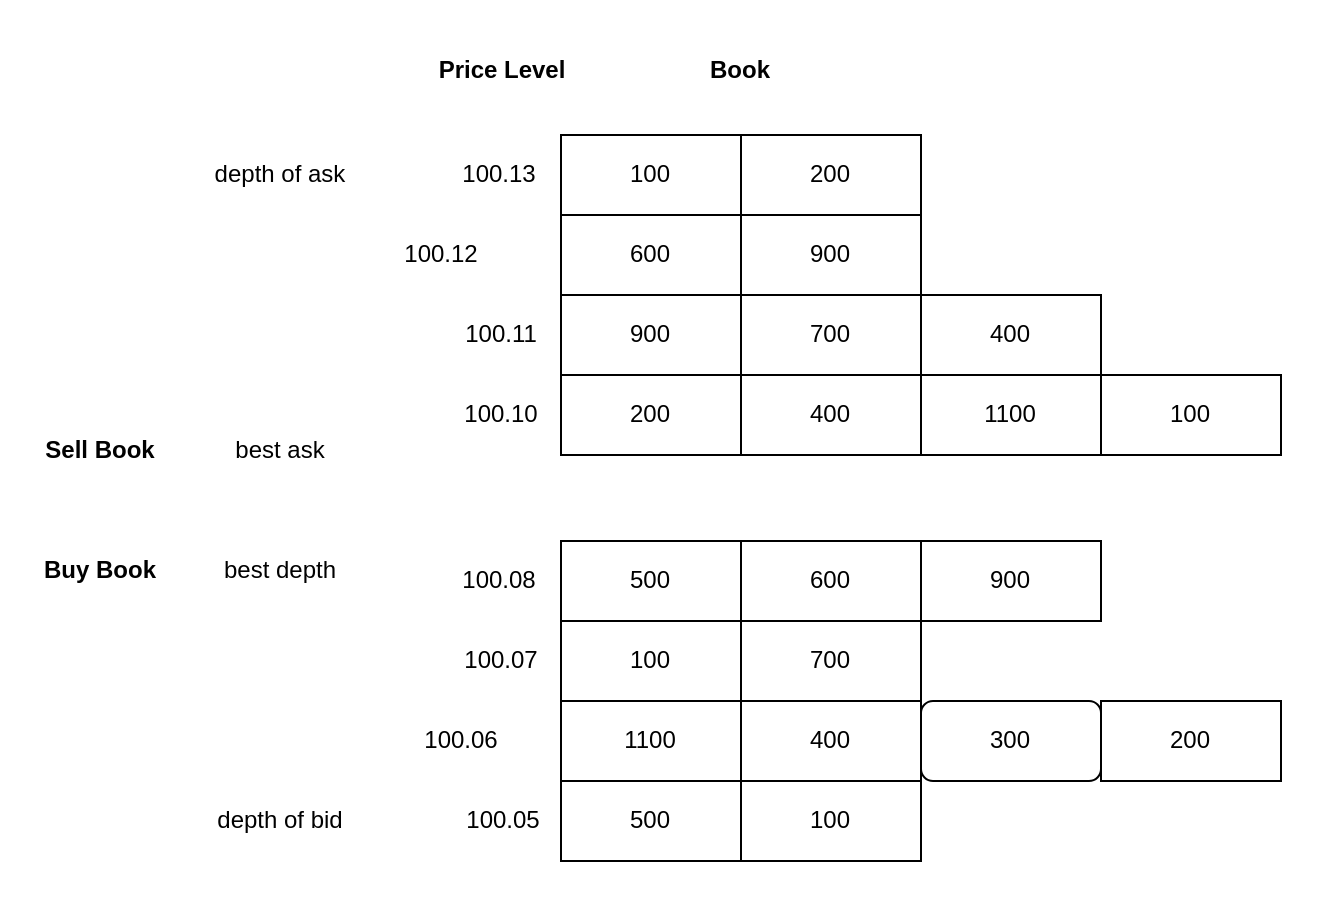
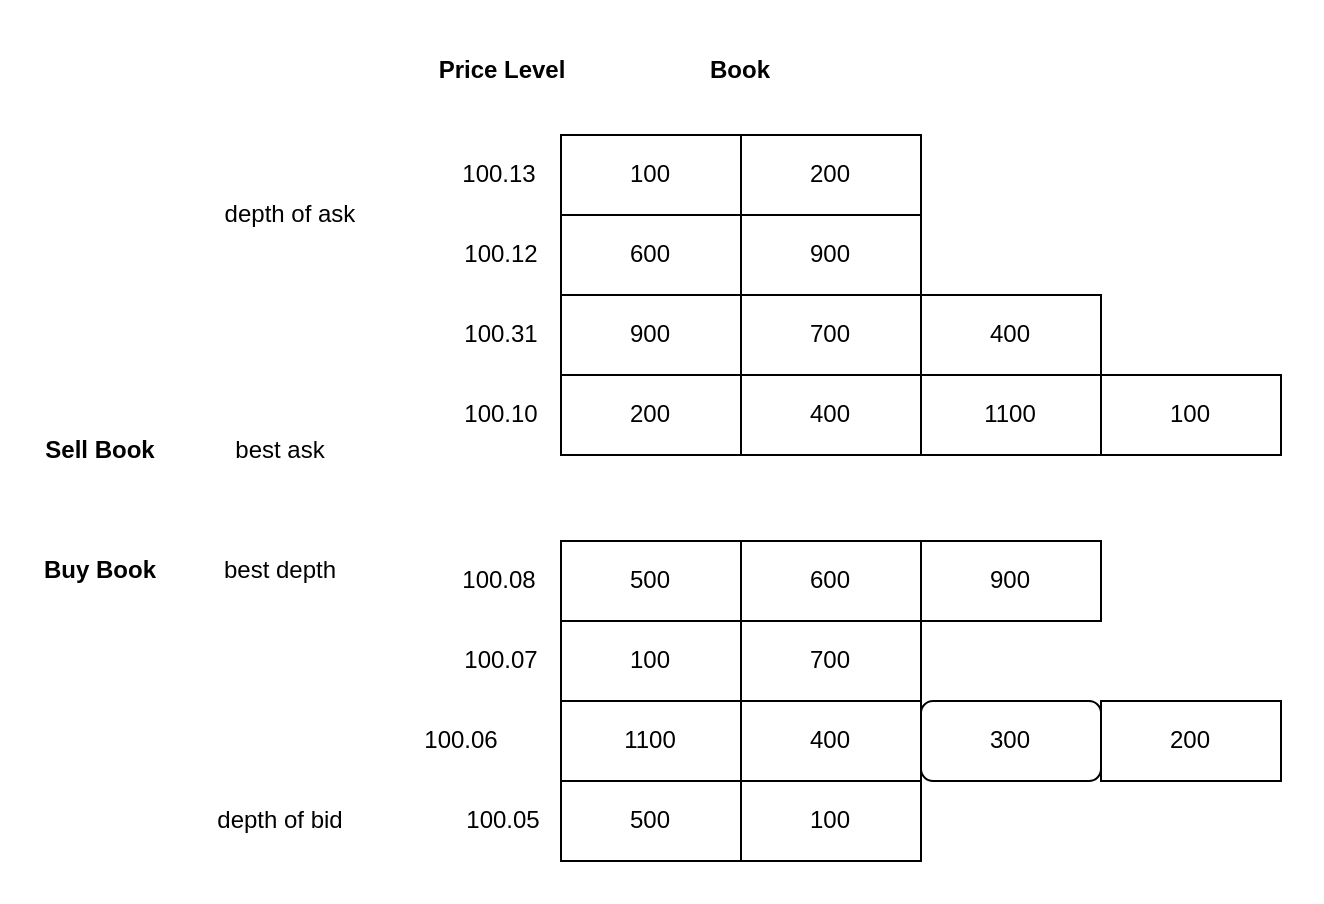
(281, 175) -> (291, 215)
(441, 255) -> (501, 255)
(502, 335) -> (502, 335)
